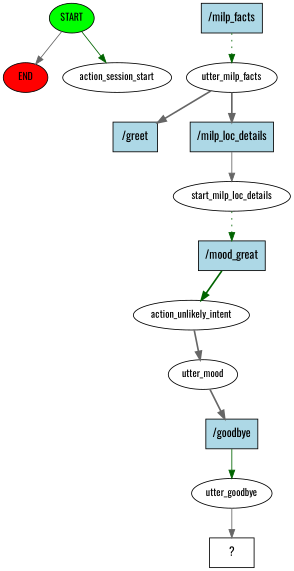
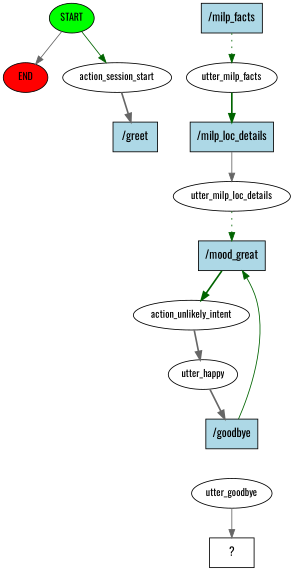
(232, 103) -> (232, 103)
(188, 105) -> (125, 103)
(232, 196) -> (232, 196)
(203, 375) -> (203, 375)
(232, 460) -> (259, 349)
